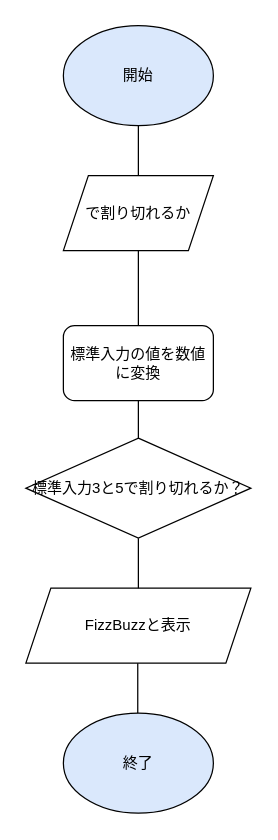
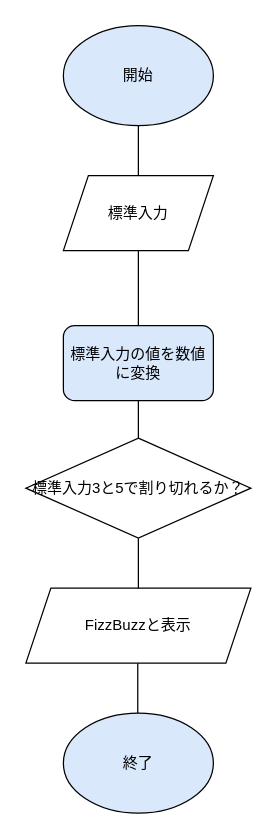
(138, 213) -> (138, 213)
(138, 363) -> (138, 363)
